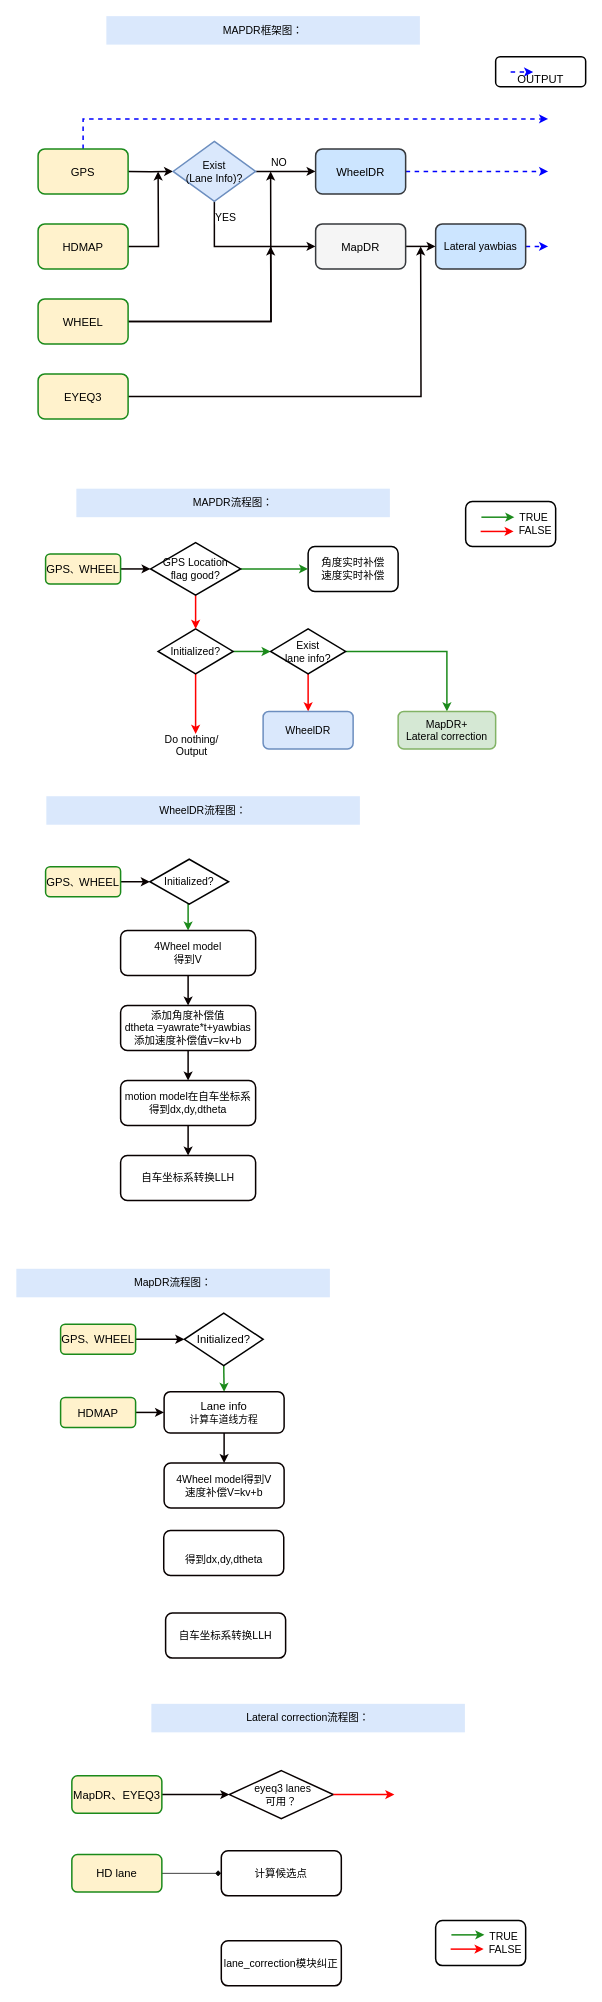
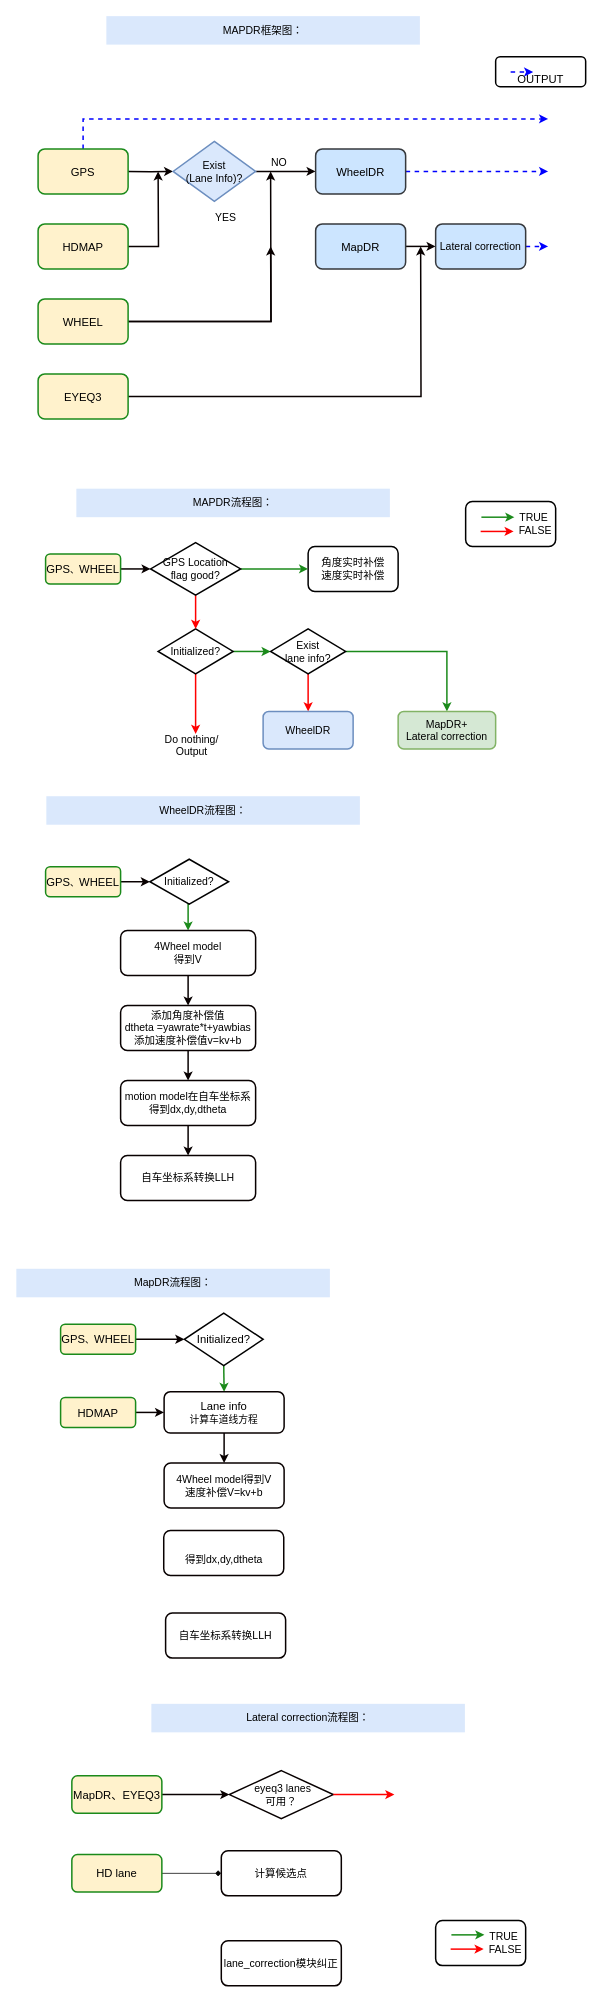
(239, 246) -> none
(360, 246) -> (360, 246)
(480, 246) -> (480, 246)
